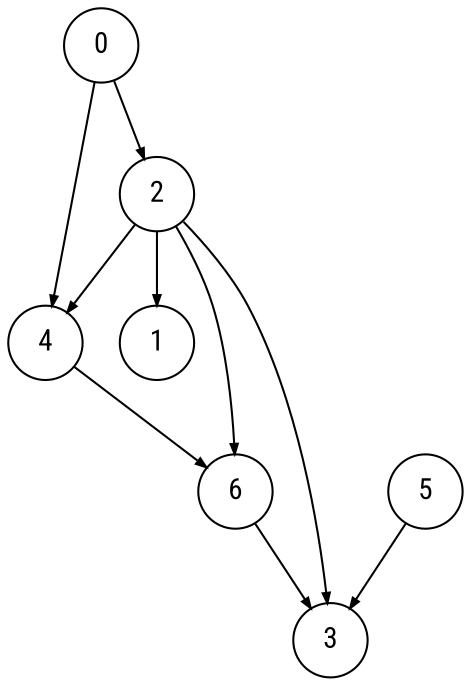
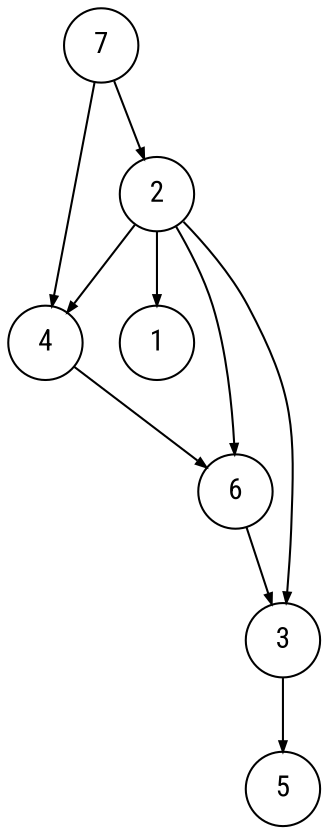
(101, 45) -> (101, 45)
(381, 561) -> (283, 710)
